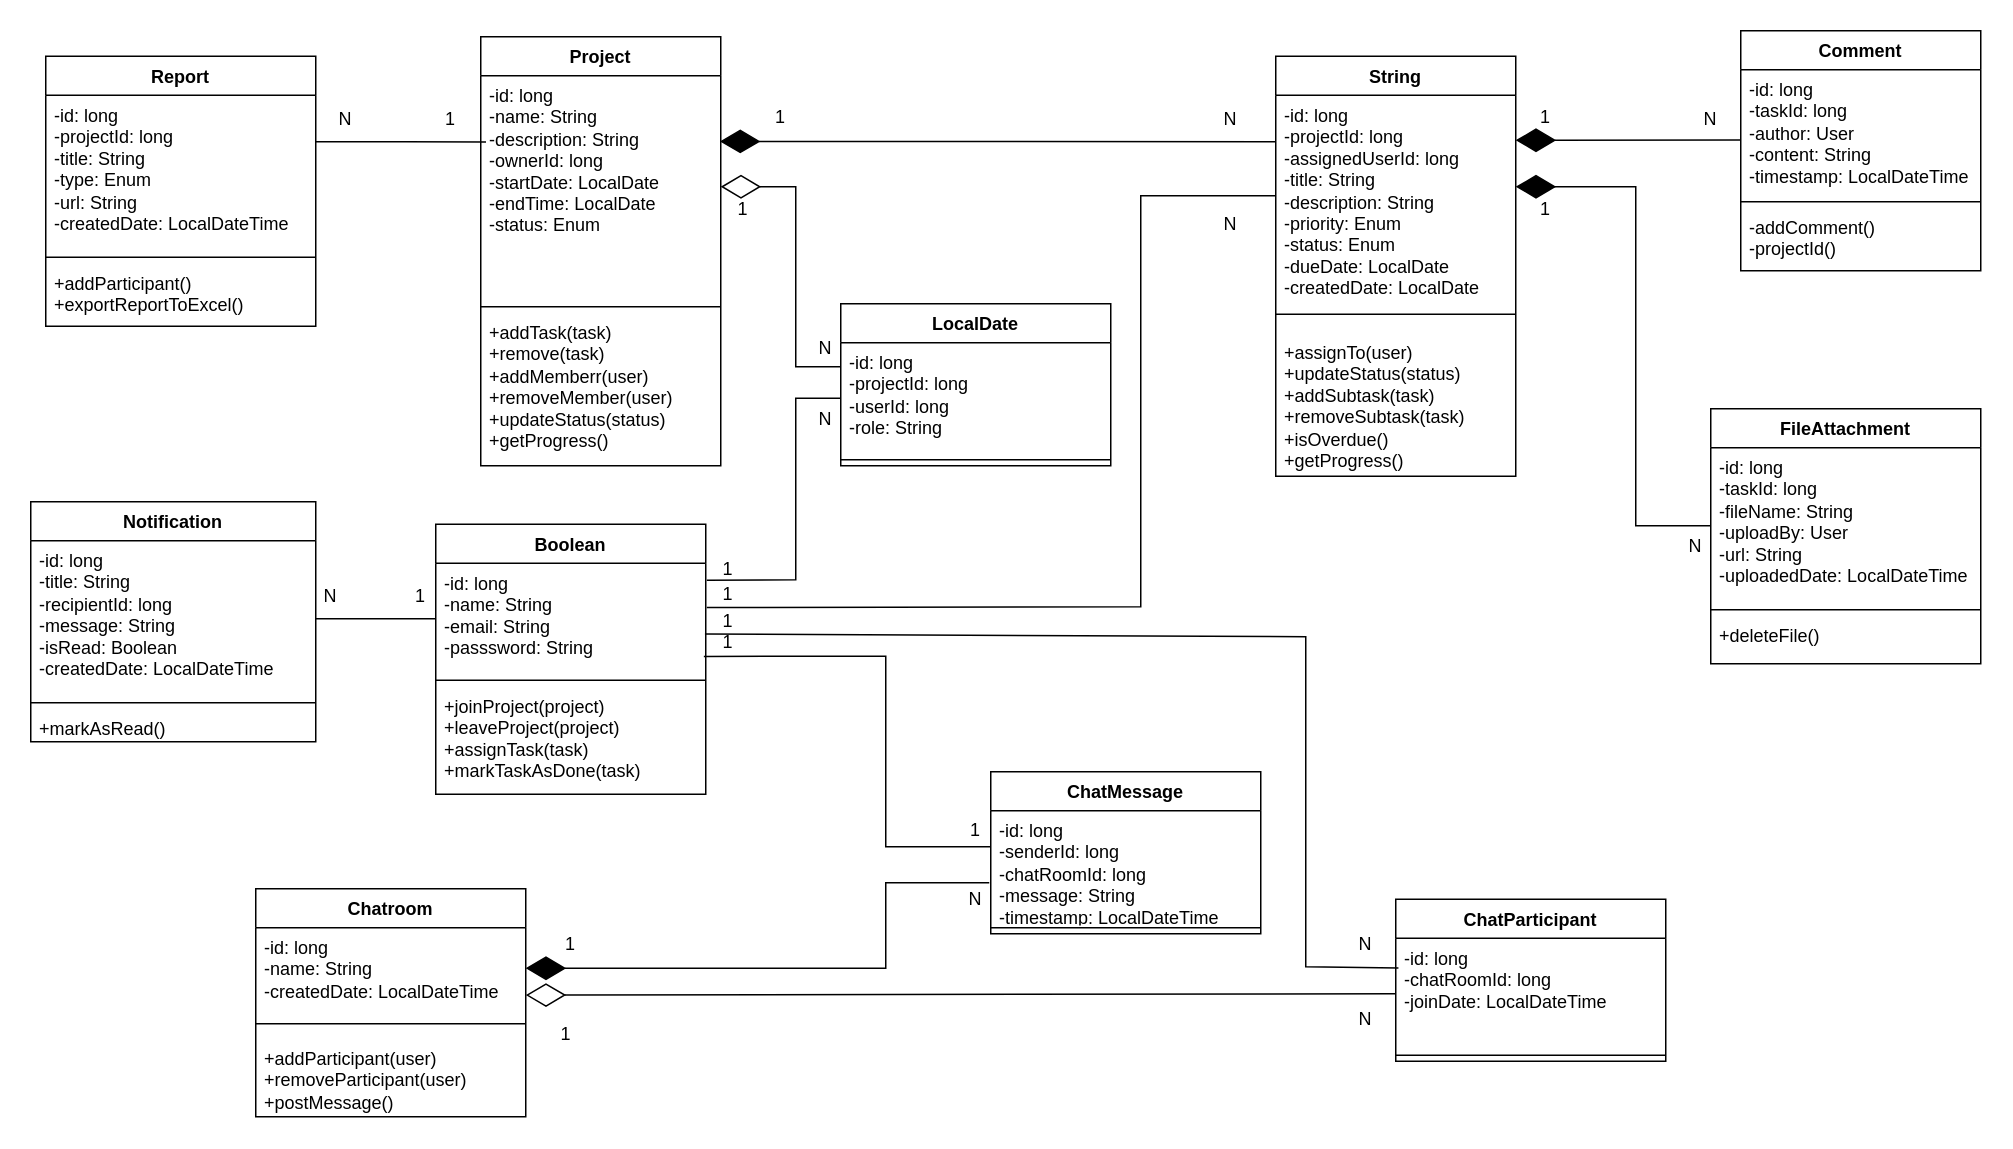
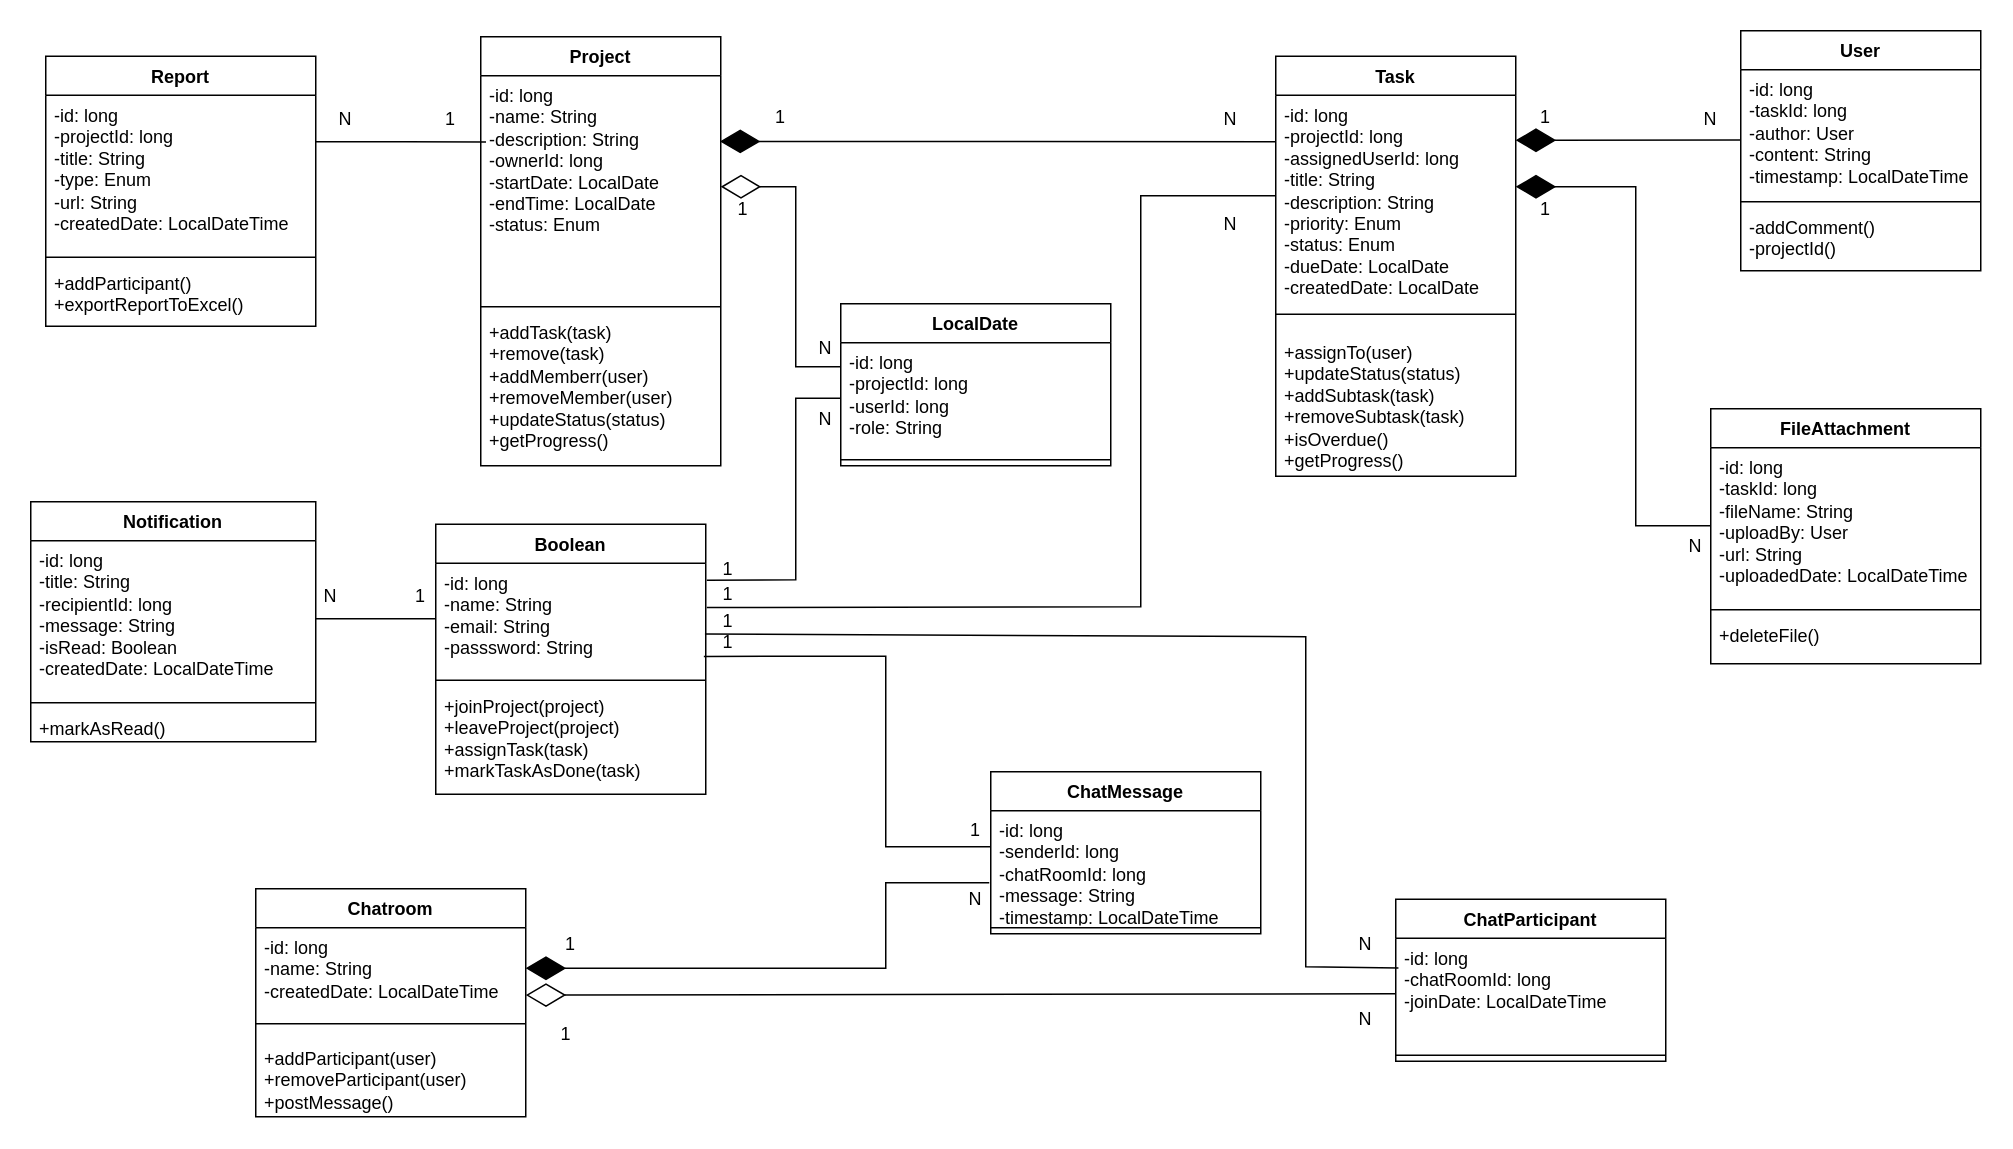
(1861, 52) -> (1861, 52)
(1396, 78) -> (1396, 78)
